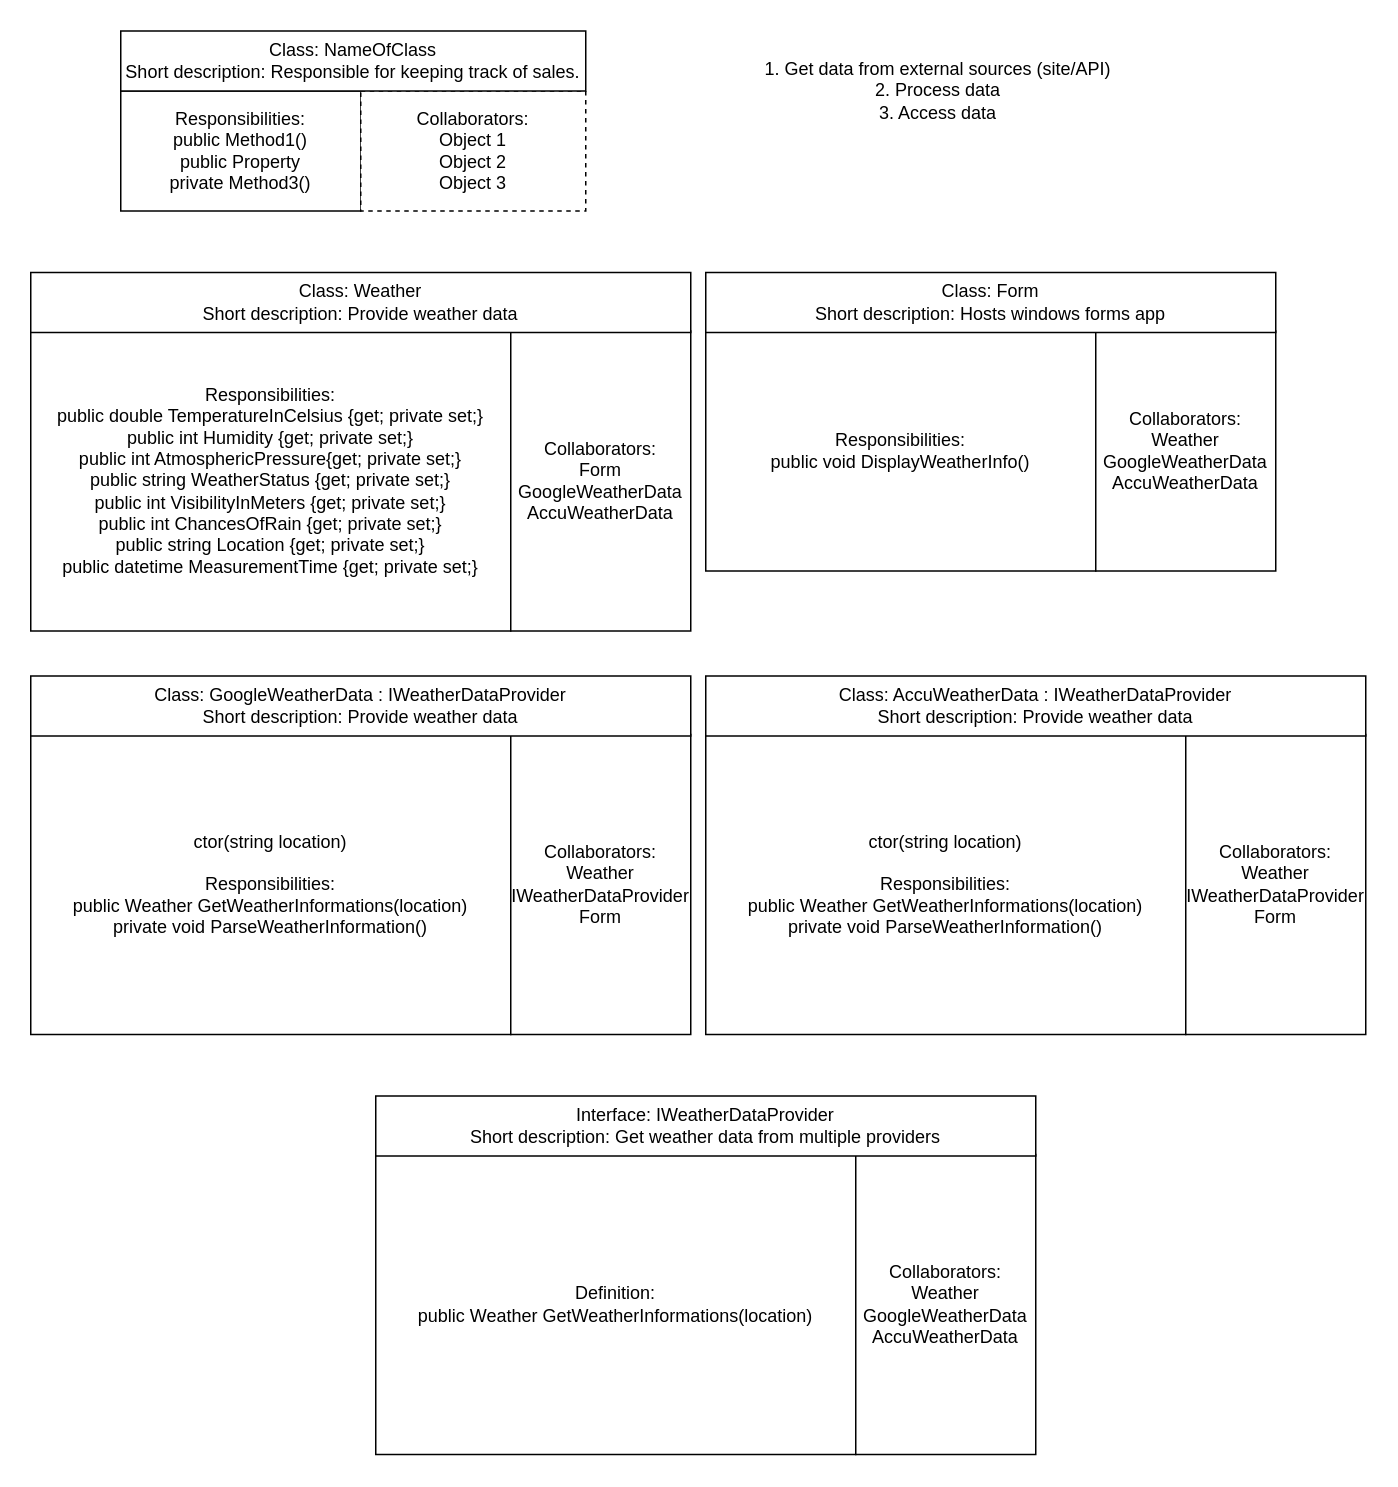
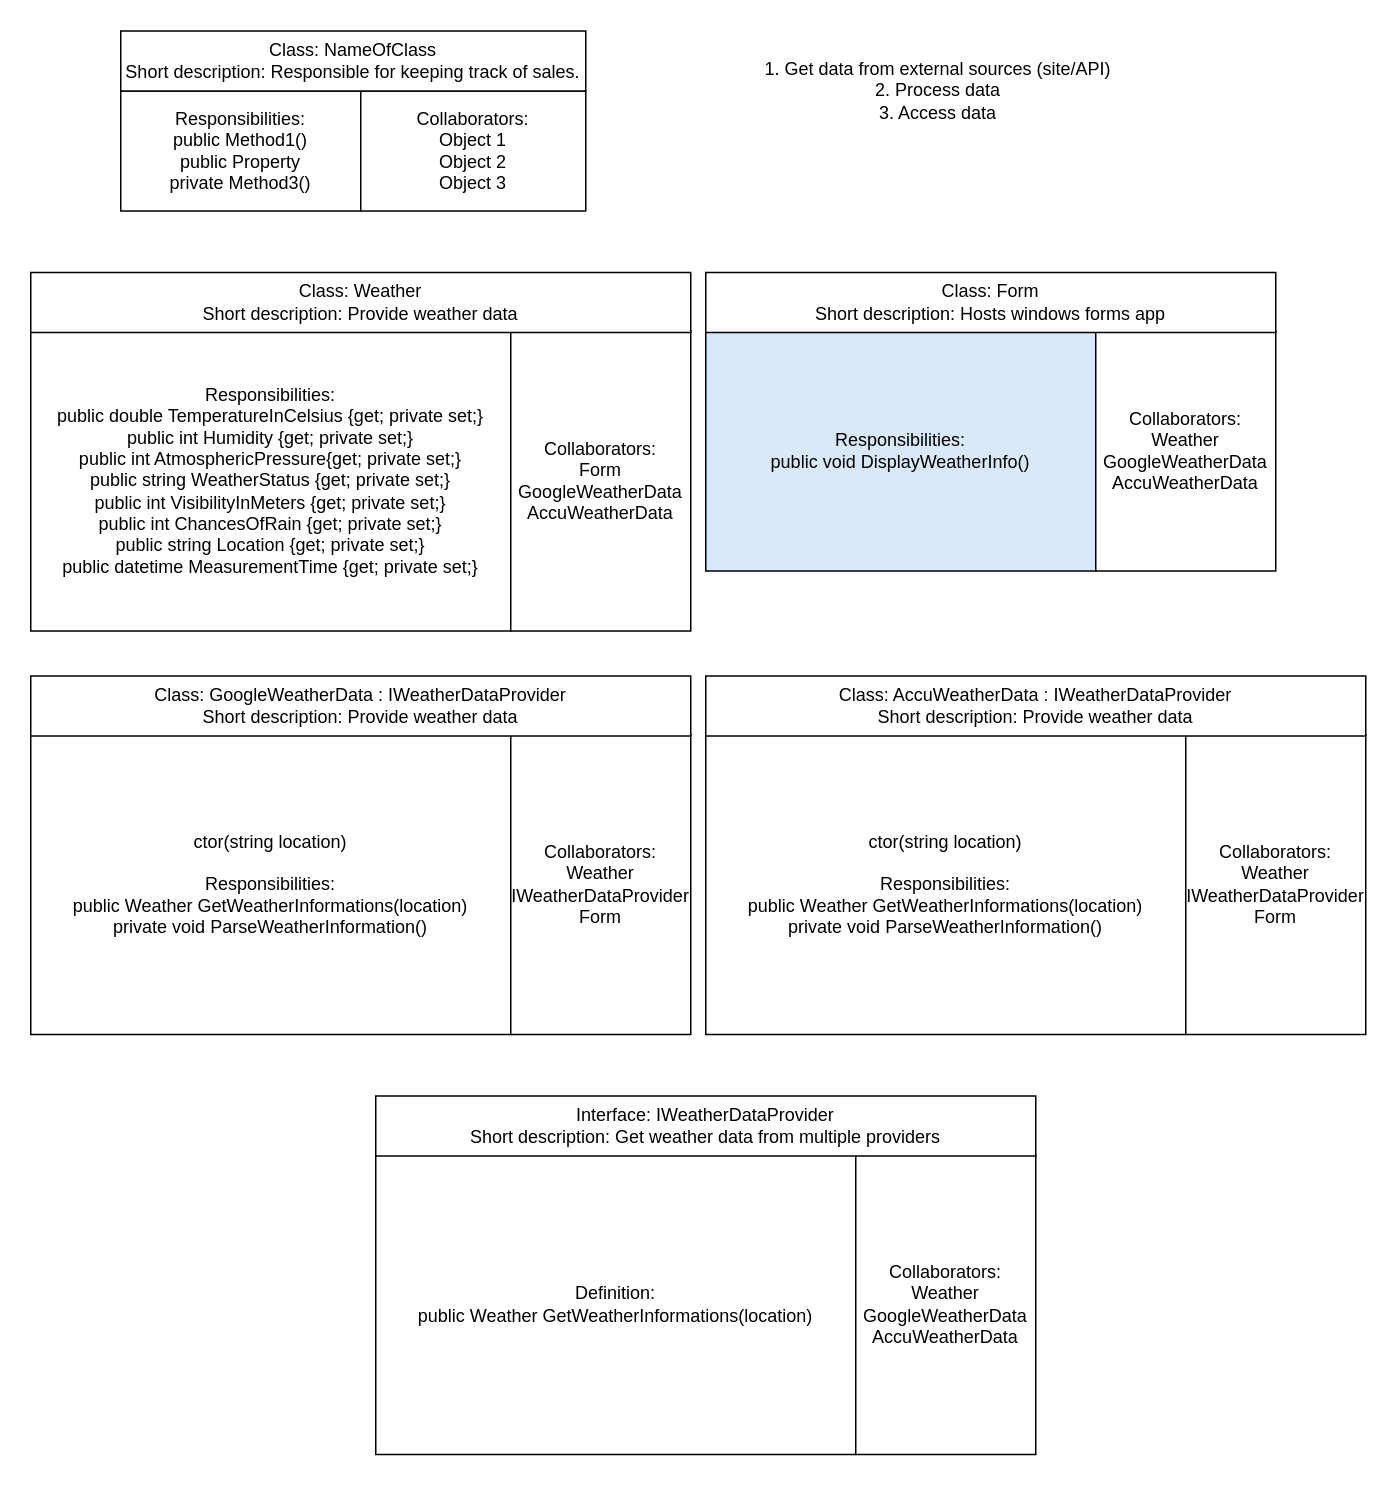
(473, 151) -> (473, 151)
(901, 451) -> (901, 451)
